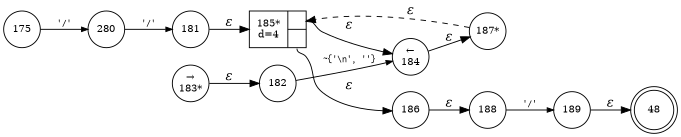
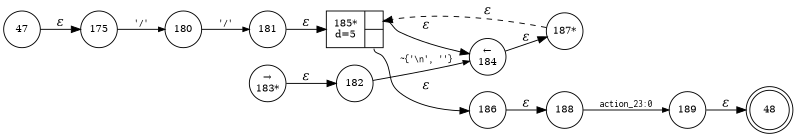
none -> (22, 29)
(106, 29) -> (183, 29)
(269, 34) -> (346, 34)
(530, 104) -> (626, 104)
